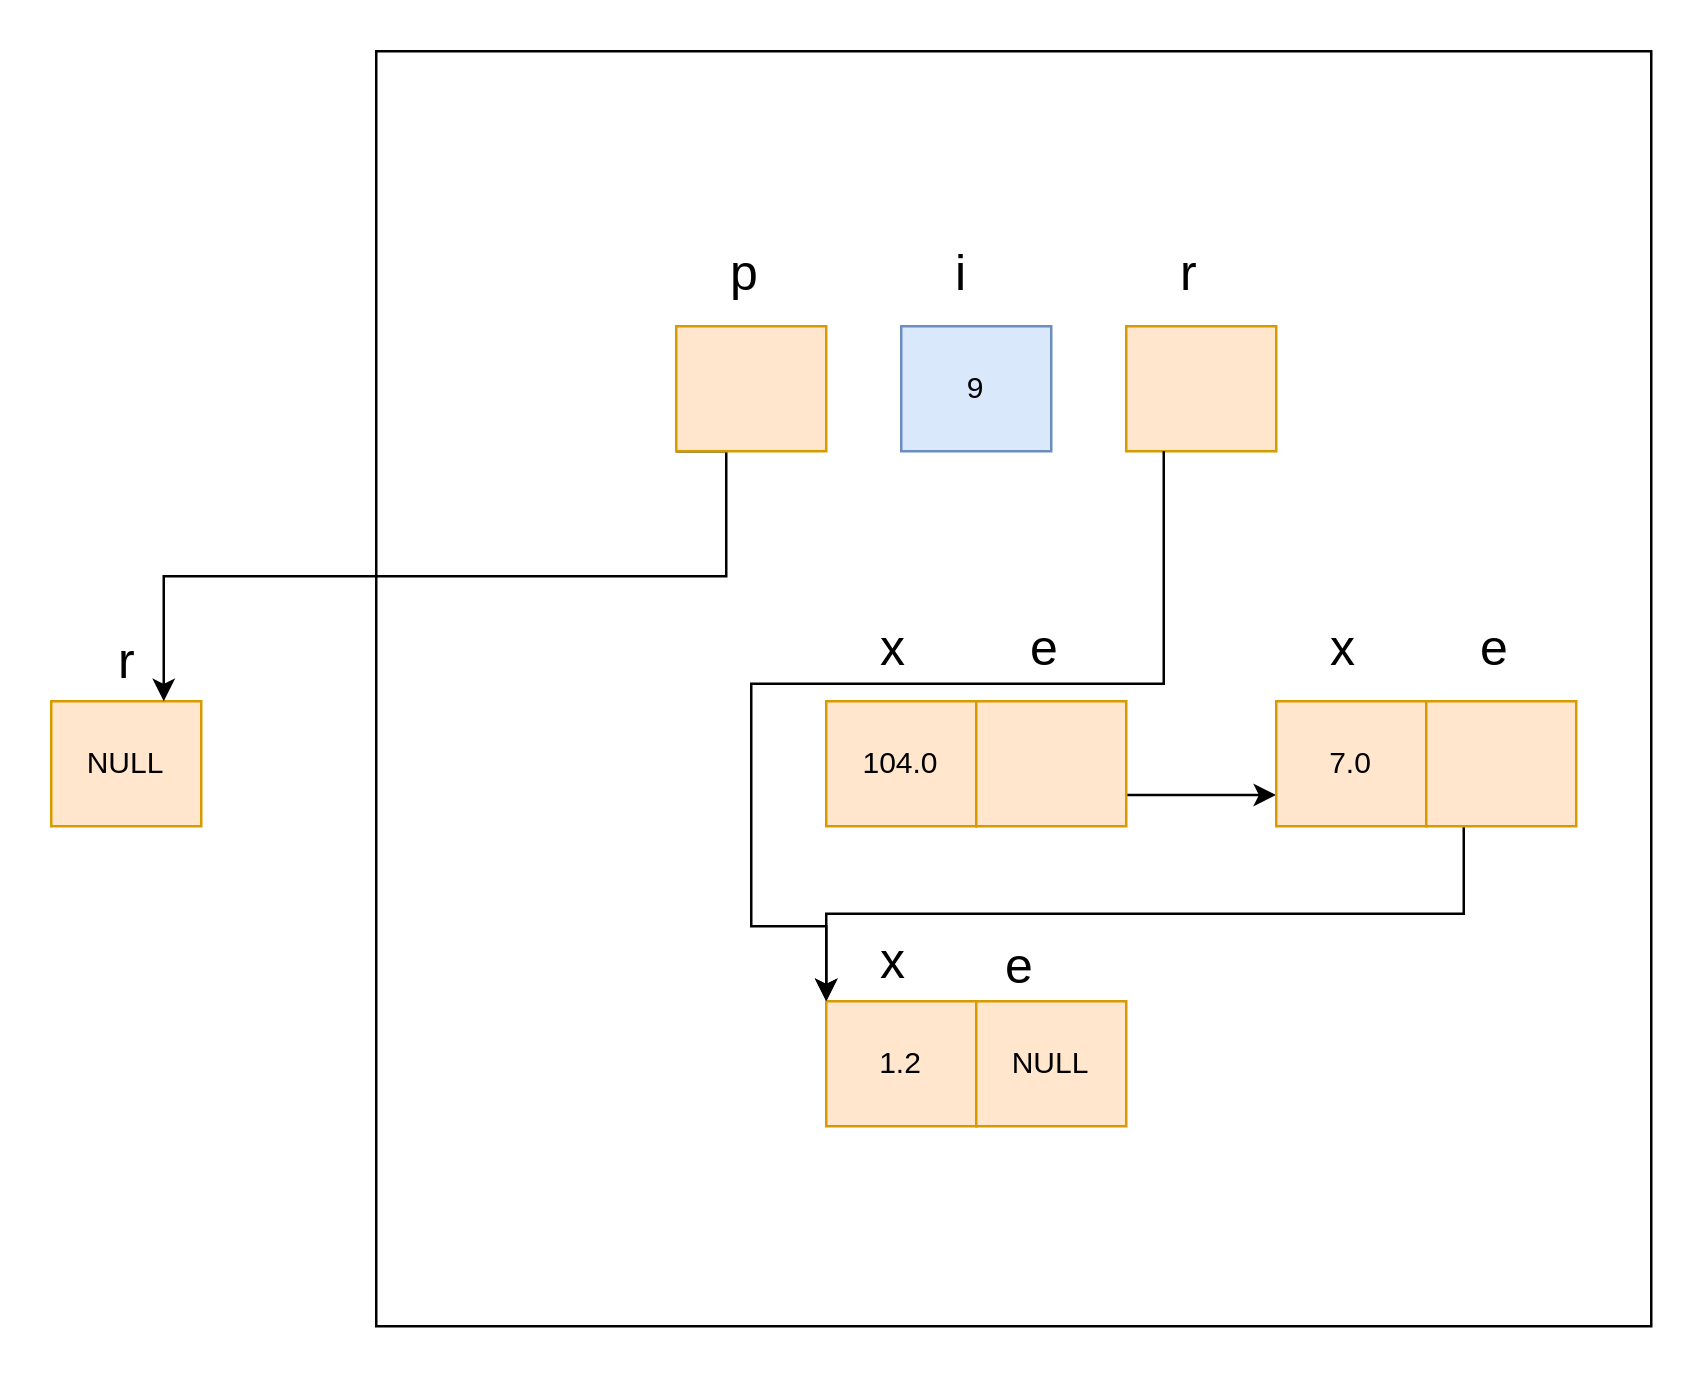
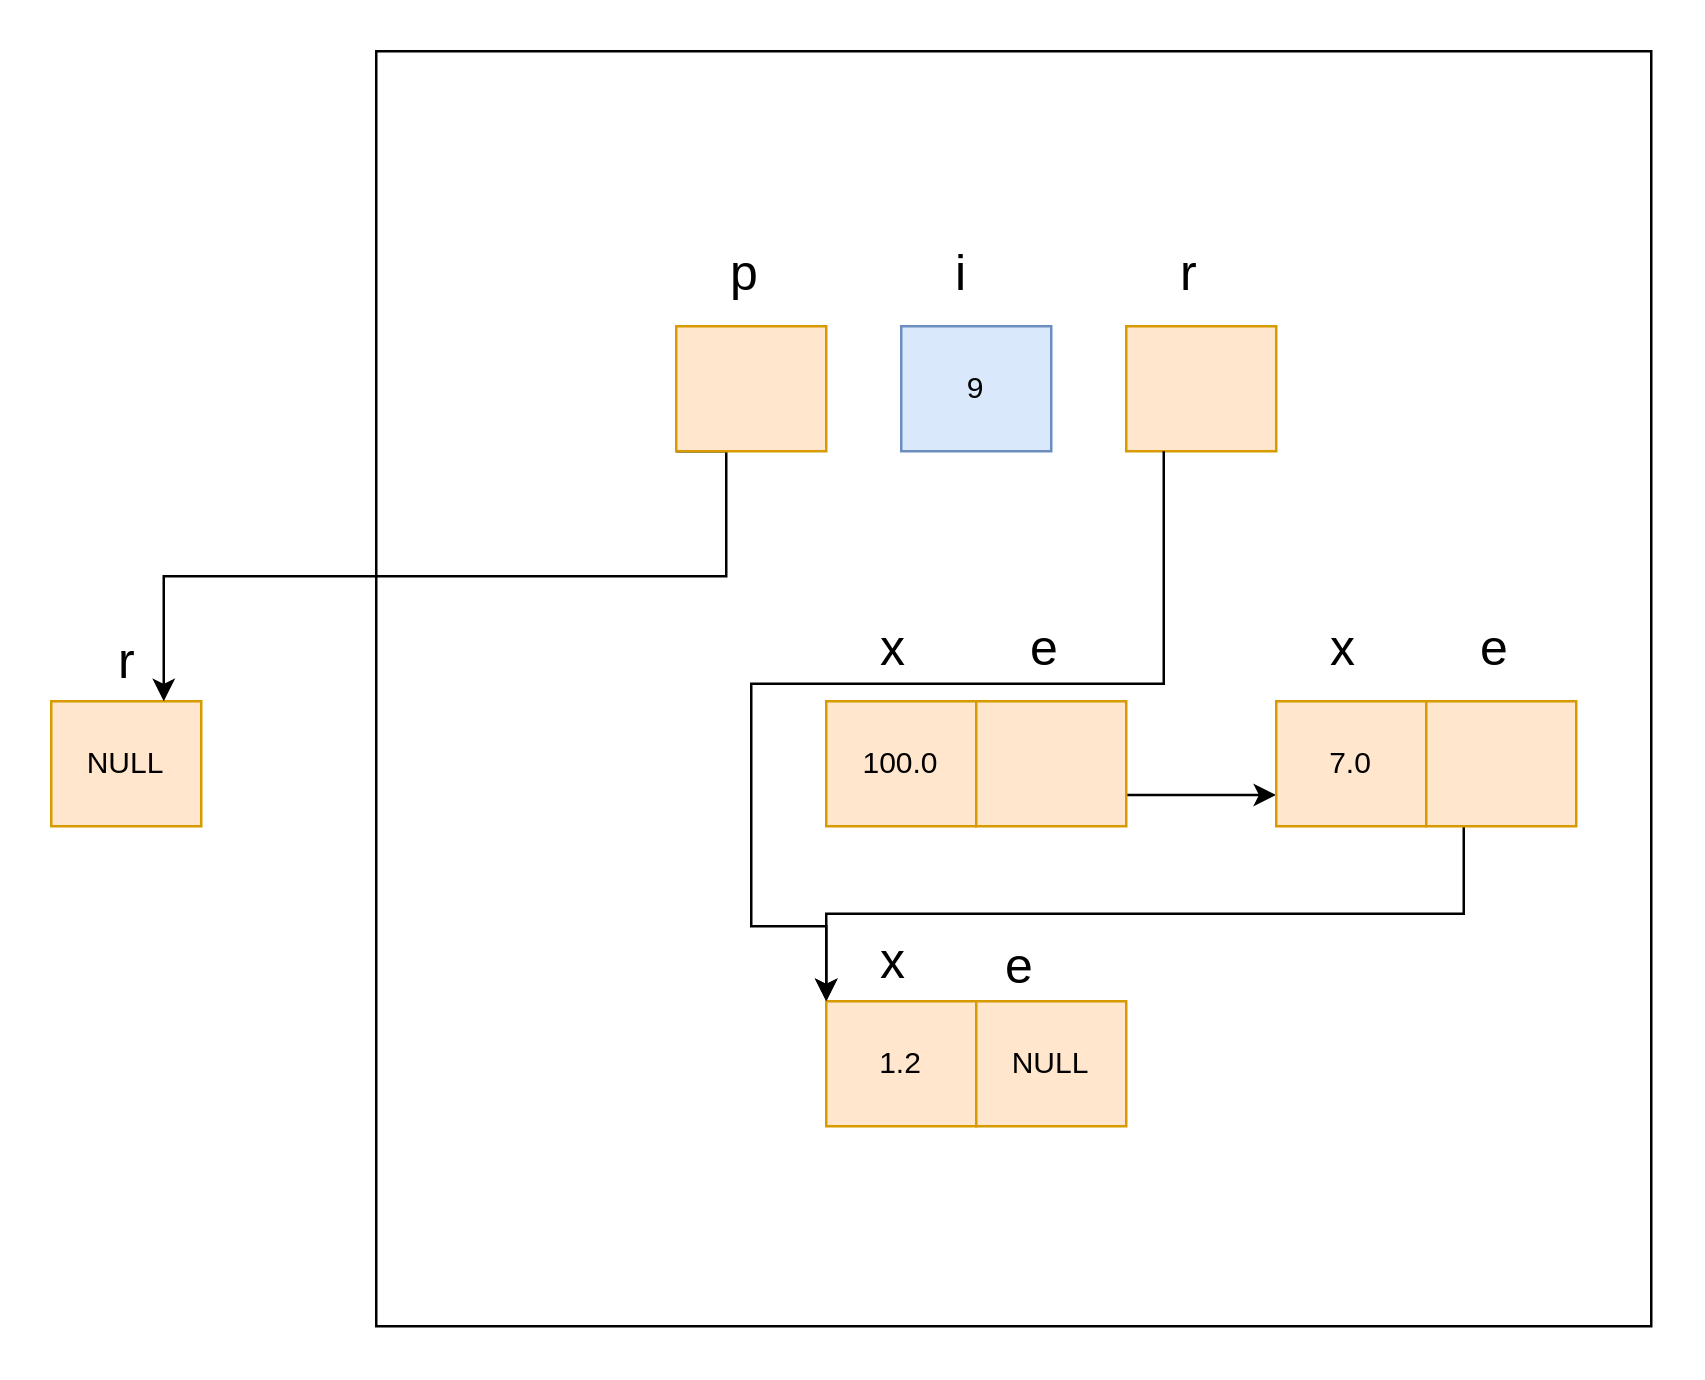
(901, 764) -> (901, 764)
